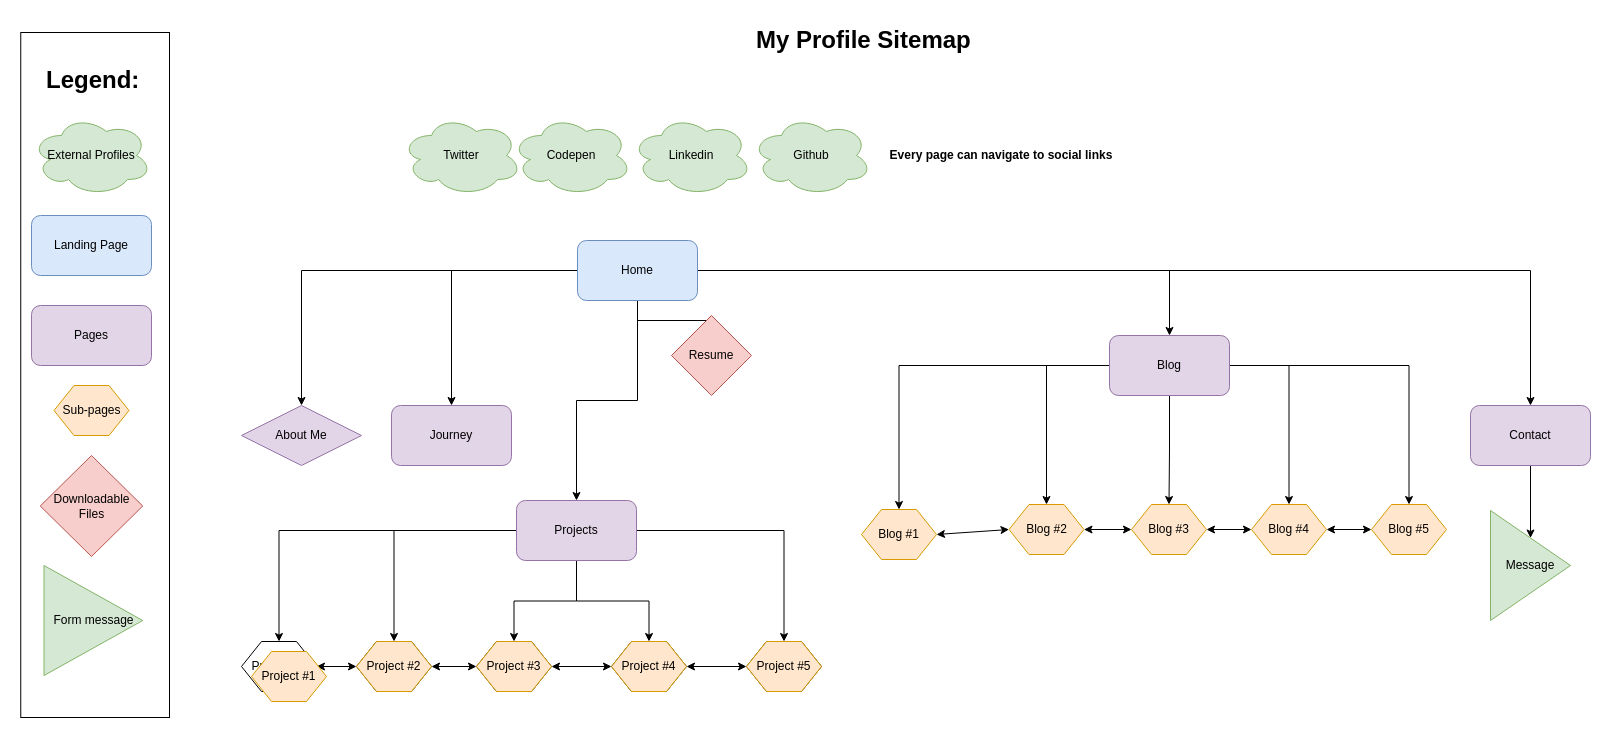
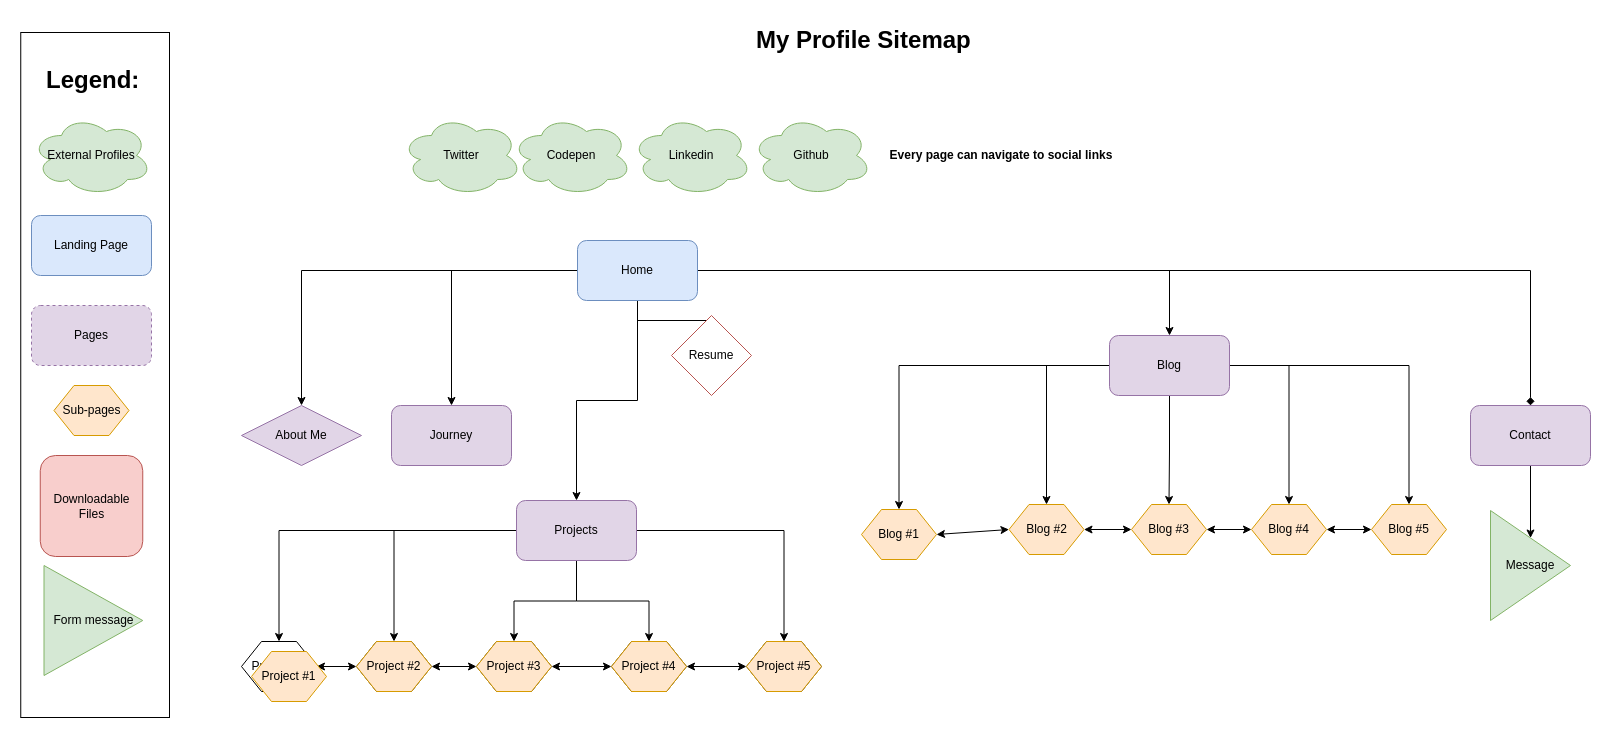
(92, 336) -> (92, 336)
(712, 356) -> (712, 356)
(1531, 397) -> (1531, 397)
(92, 506) -> (92, 506)
